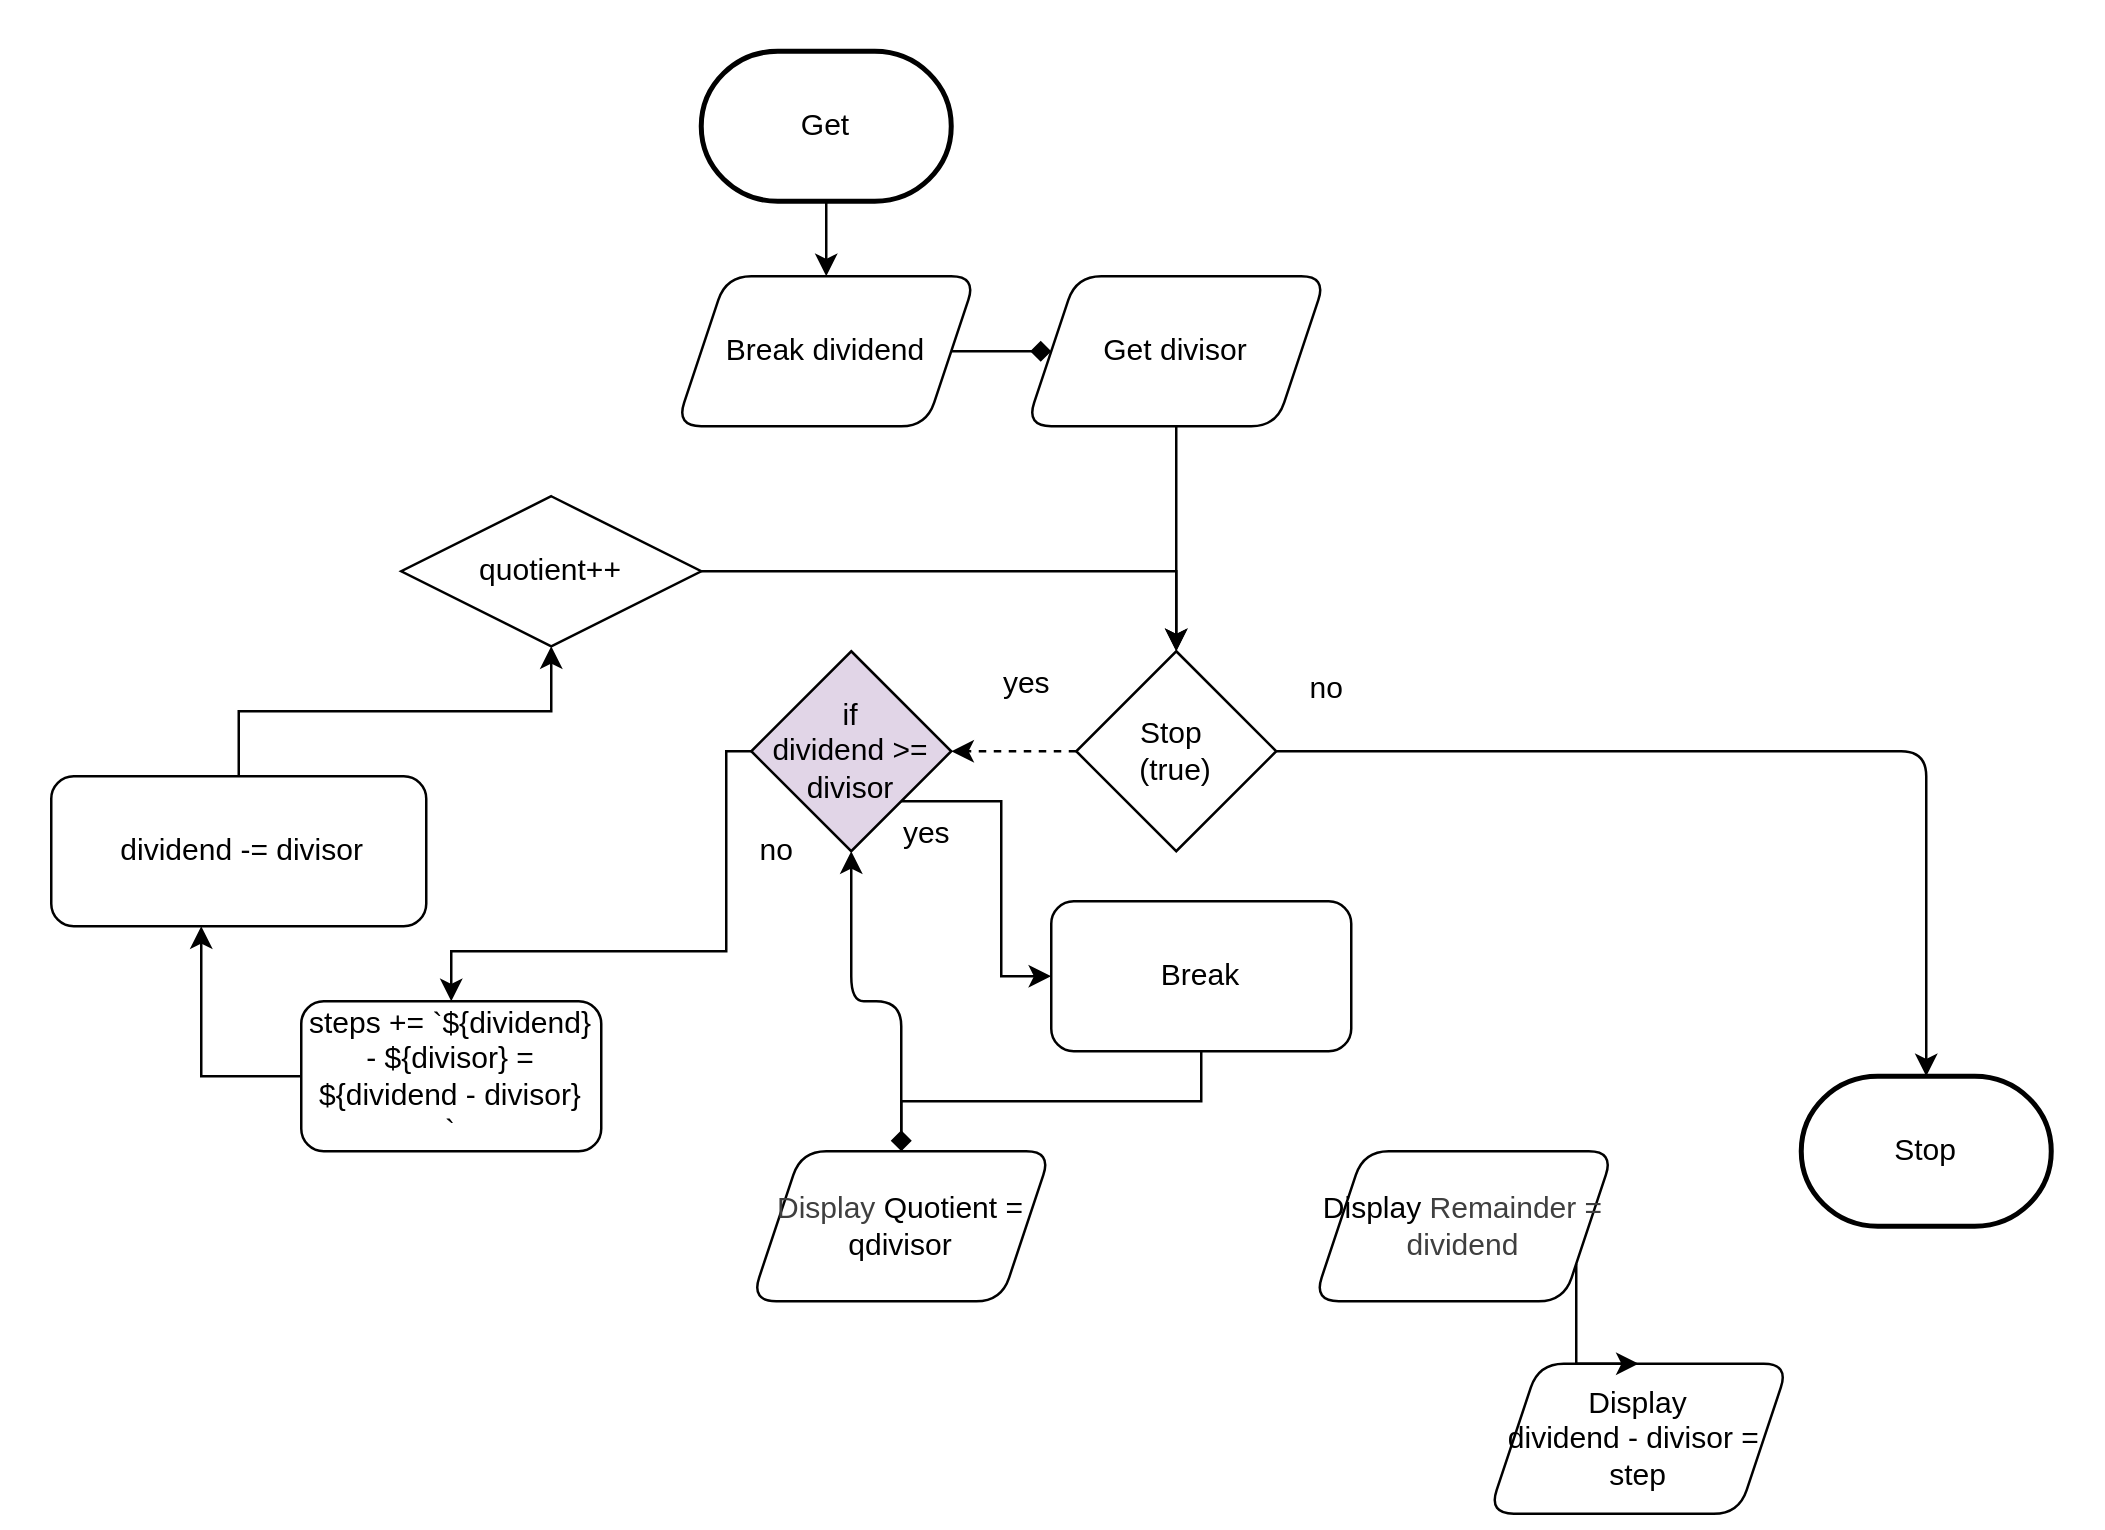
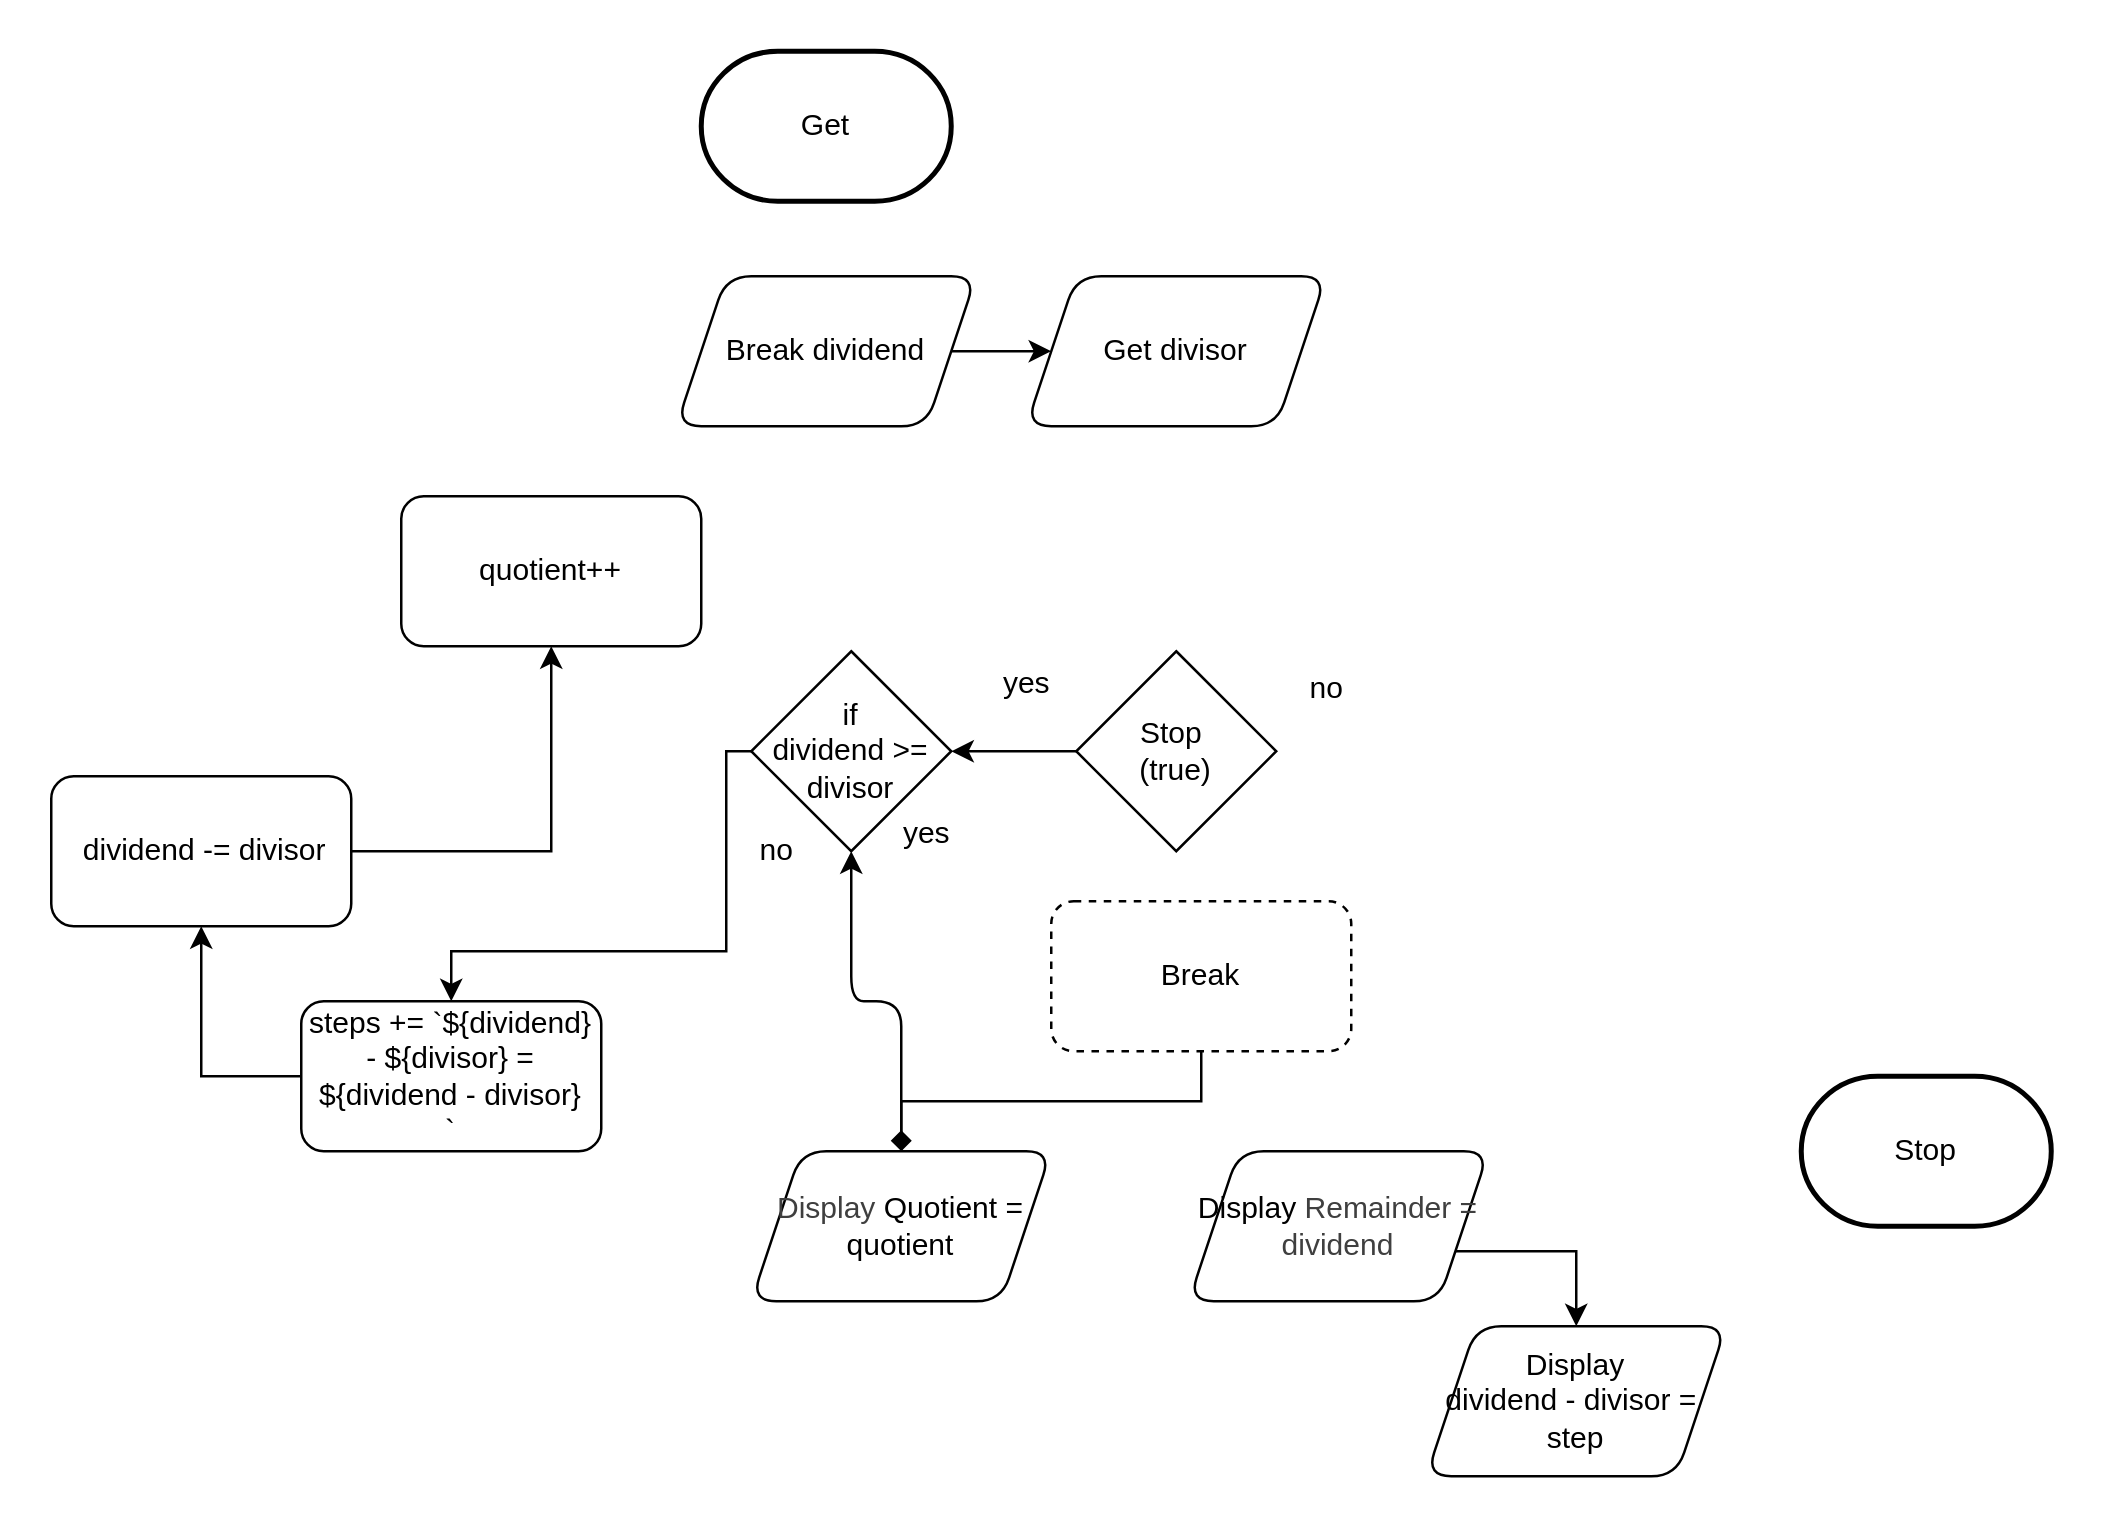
(826, 231) -> none
(1031, 351) -> (1032, 351)
(1176, 496) -> none
(551, 571) -> (551, 571)
(936, 571) -> none
(851, 751) -> (851, 751)
(1020, 751) -> (1020, 751)
(1747, 751) -> none
(239, 851) -> (201, 851)
(1001, 855) -> none
(1201, 976) -> (1201, 976)
(901, 1226) -> (901, 1226)
(1464, 1226) -> (1339, 1226)
(1639, 1439) -> (1576, 1401)
